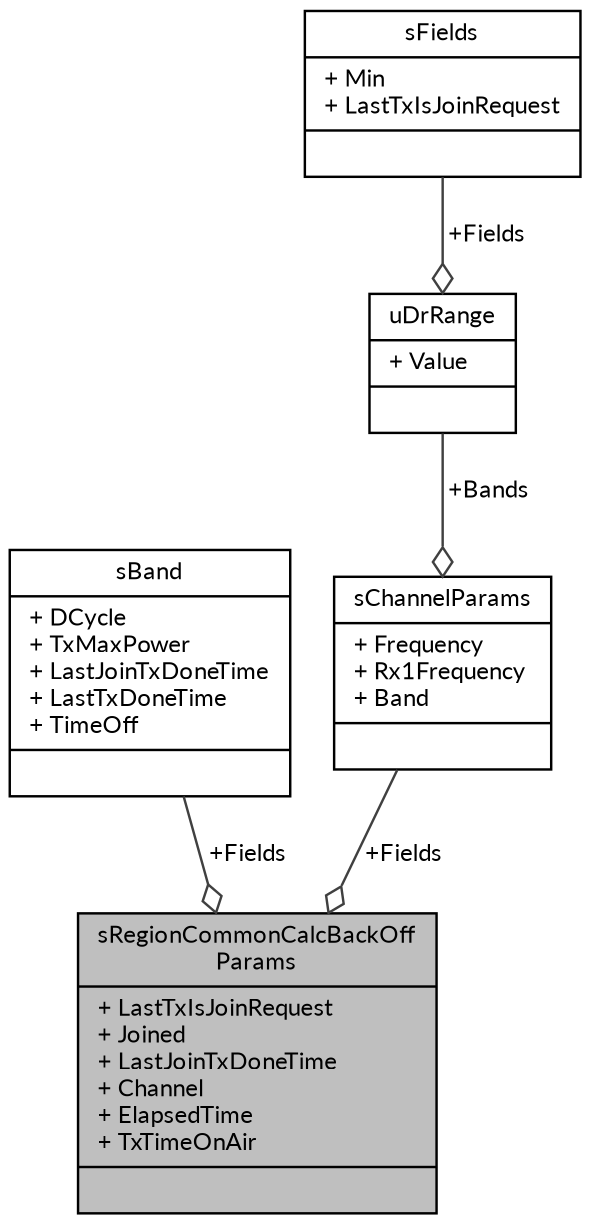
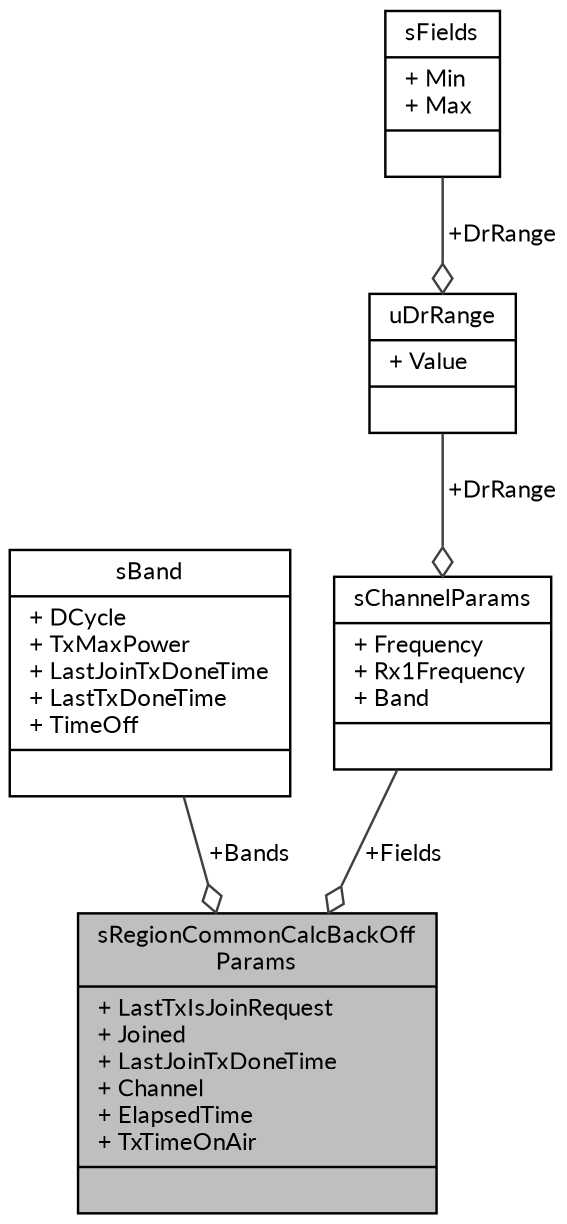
(443, 106) -> (439, 106)
(484, 235) -> (500, 235)
(487, 491) -> (500, 491)
(245, 855) -> (248, 855)
